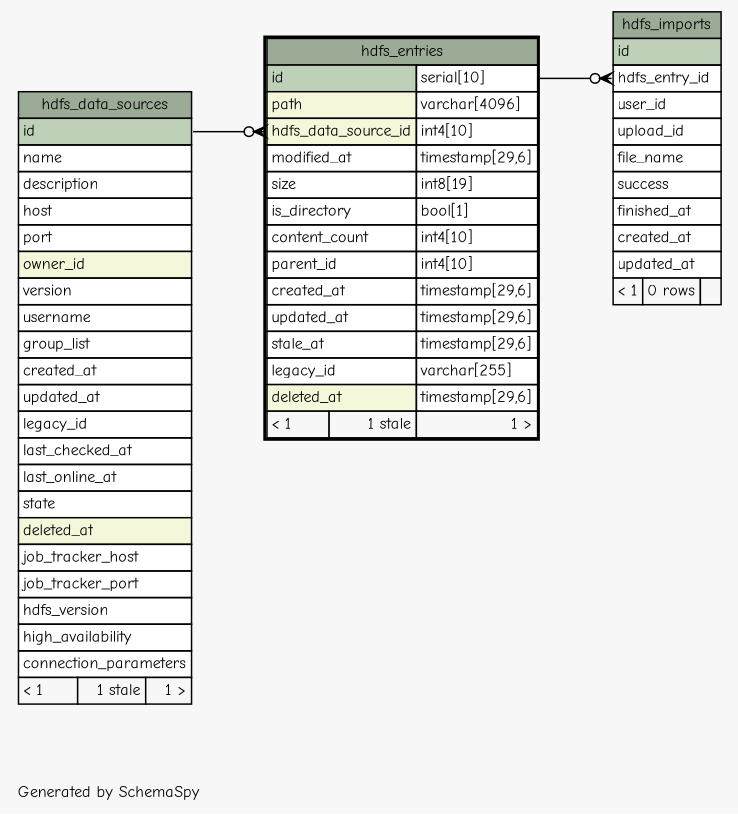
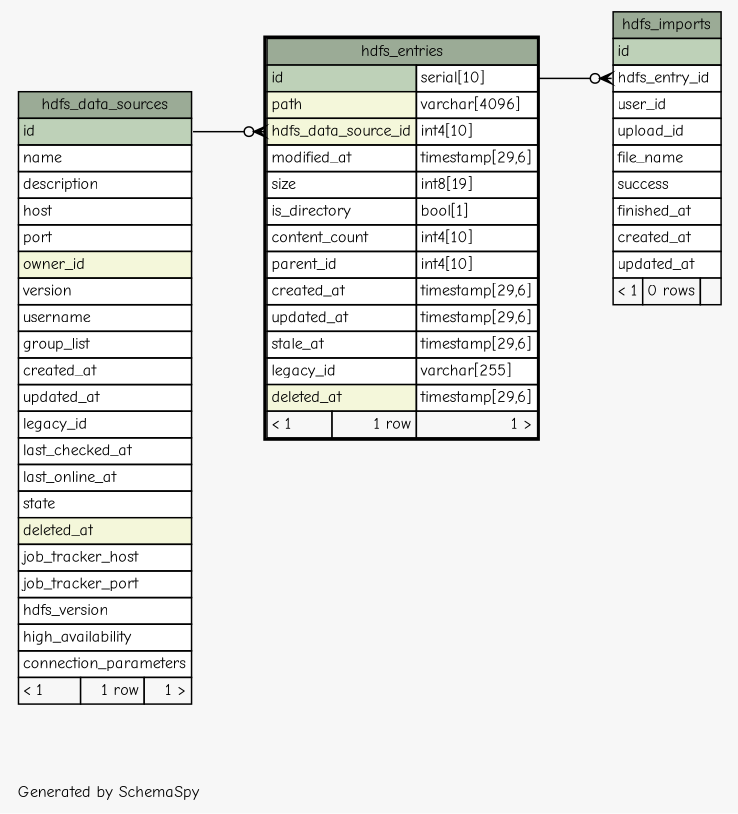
(390, 424) -> (393, 424)
(119, 690) -> (121, 690)
